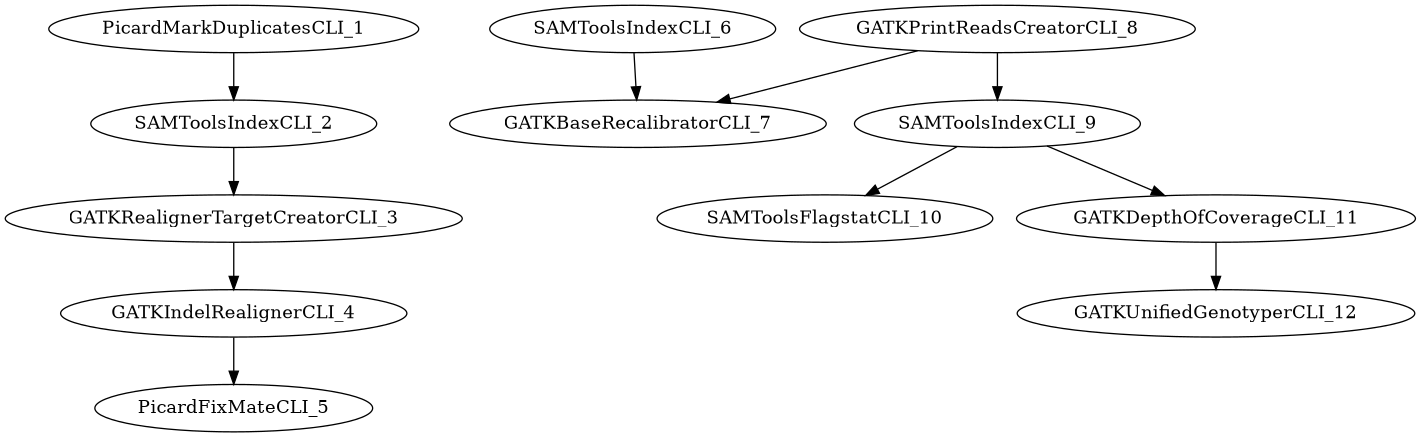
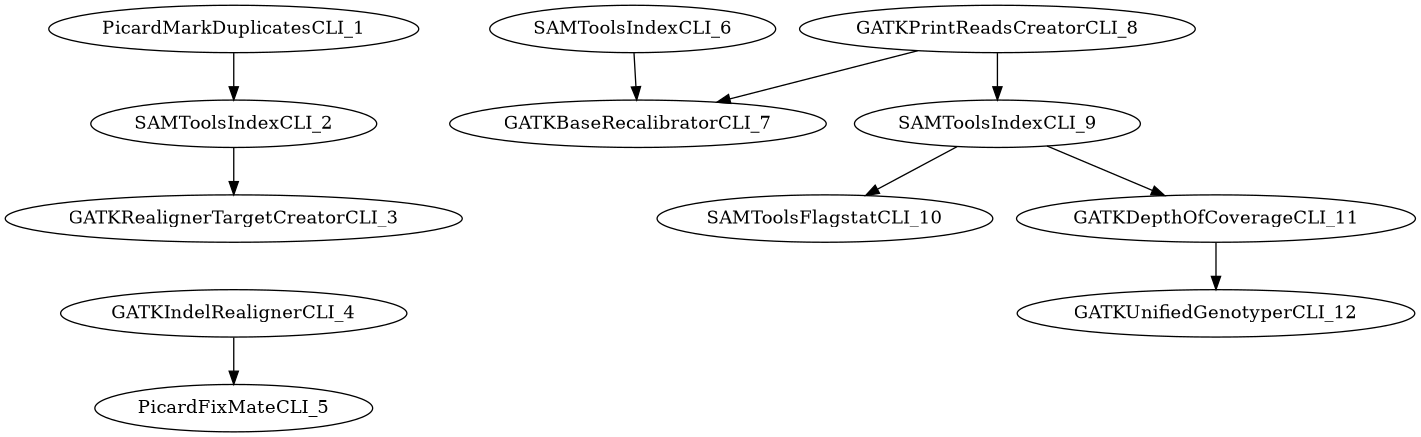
(234, 260) -> none
